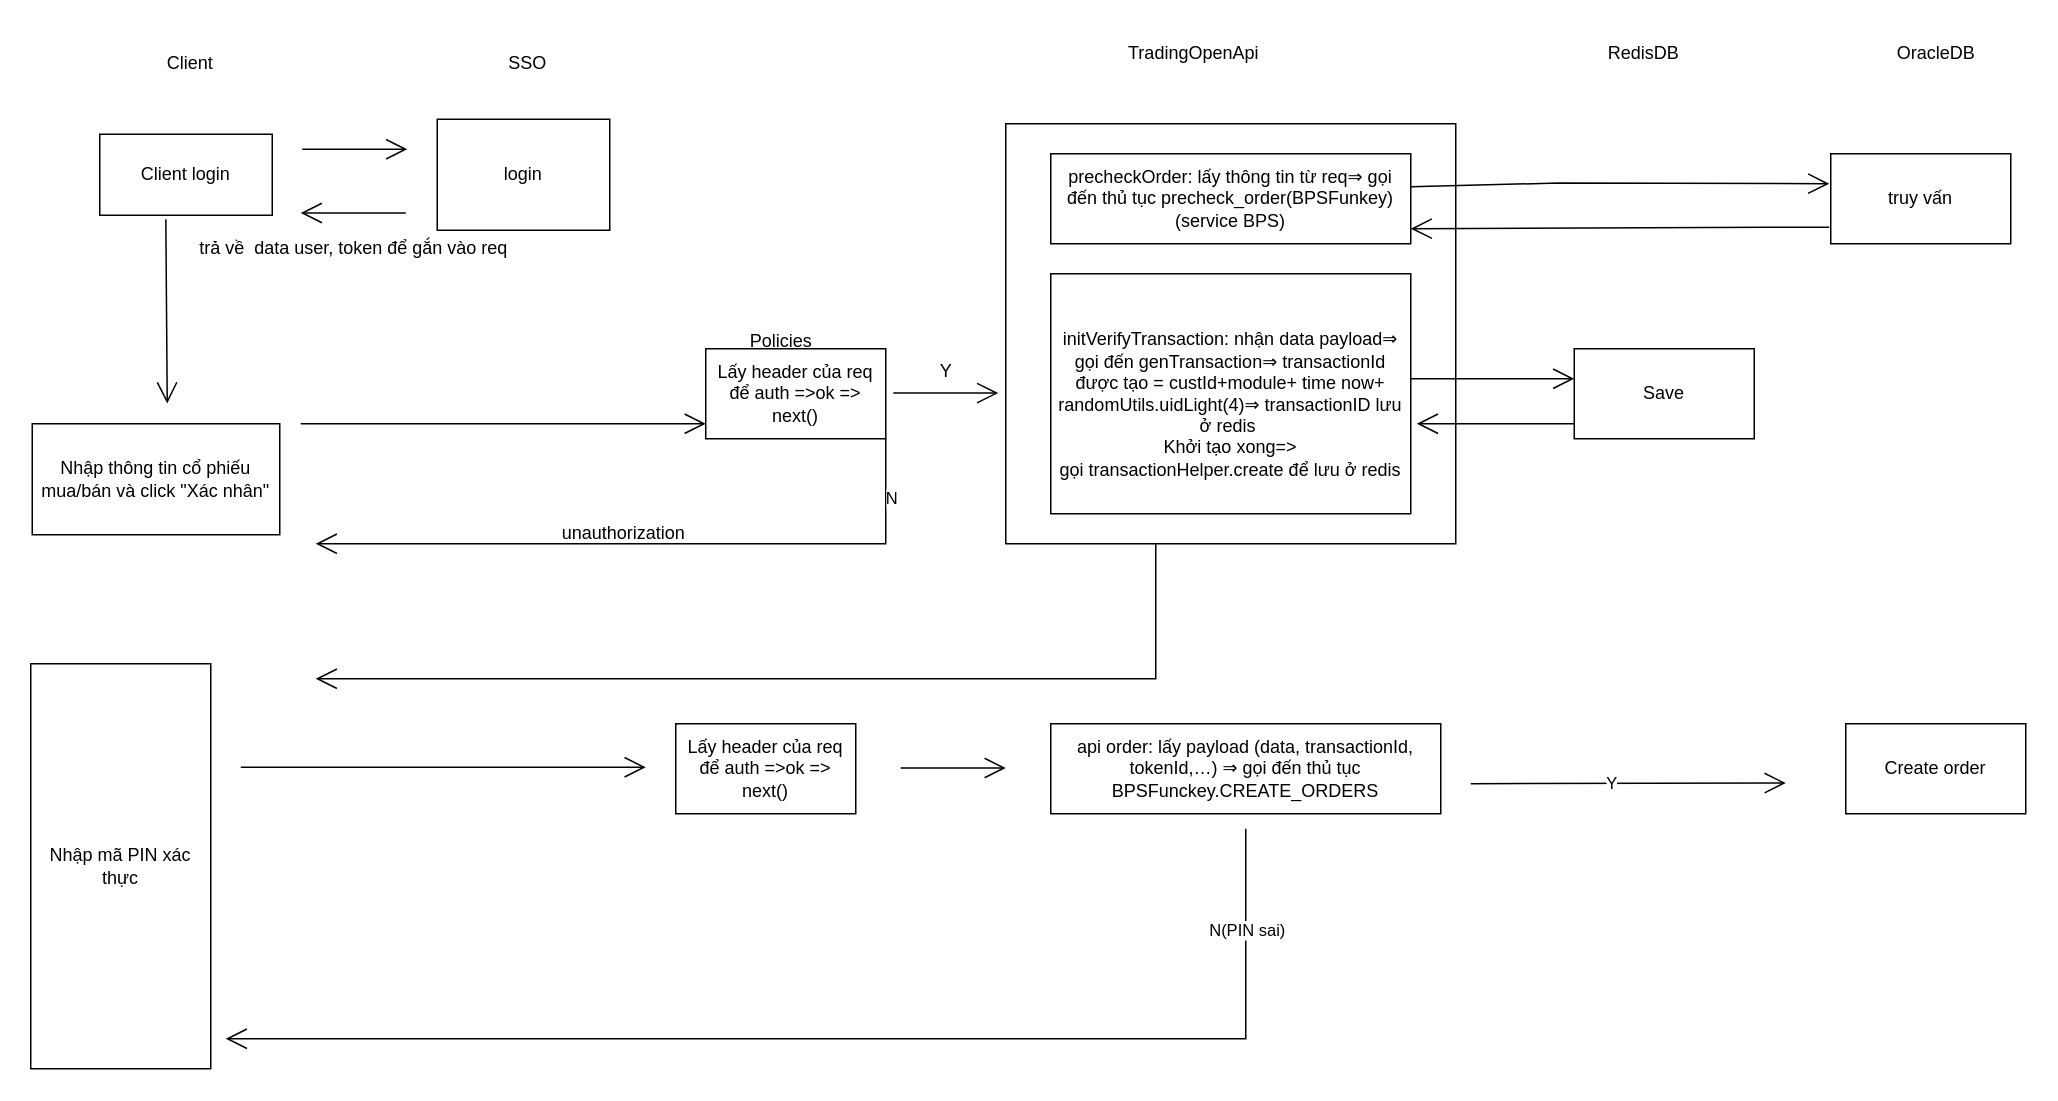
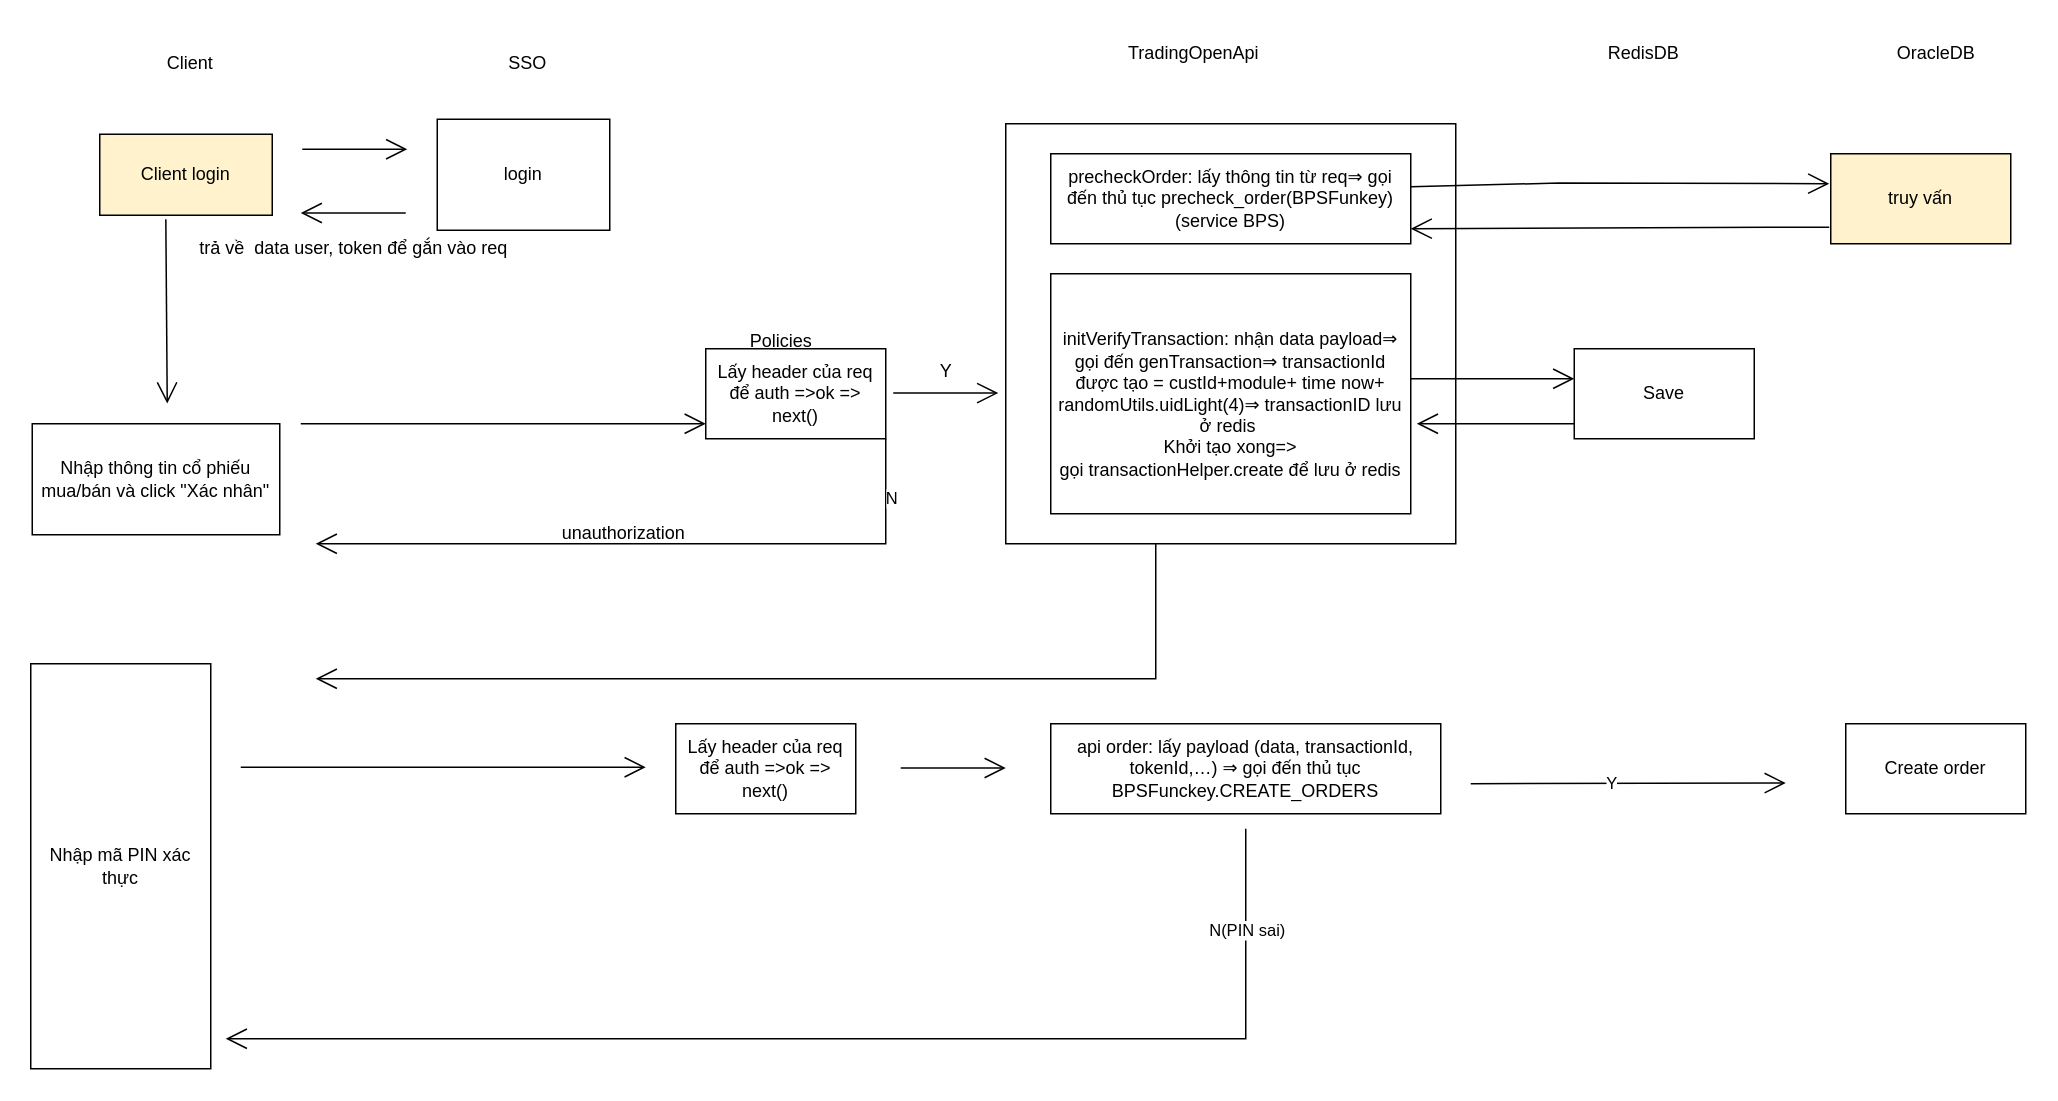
(186, 175) -> (186, 175)
(1921, 199) -> (1921, 199)
